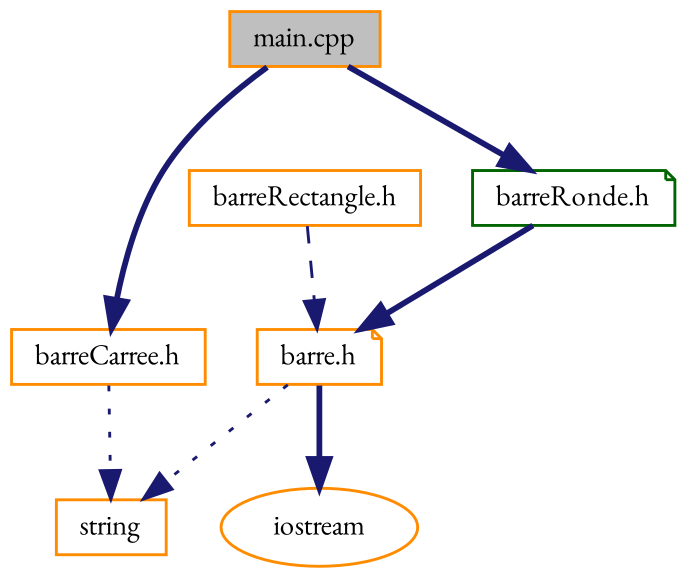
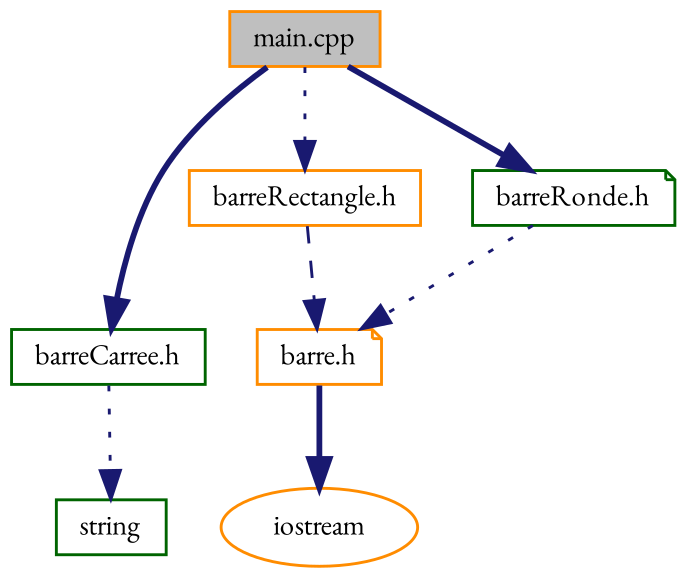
none -> (305, 104)
(460, 270) -> (460, 270)
(108, 357) -> (108, 357)
(227, 433) -> none
(111, 527) -> (111, 527)
